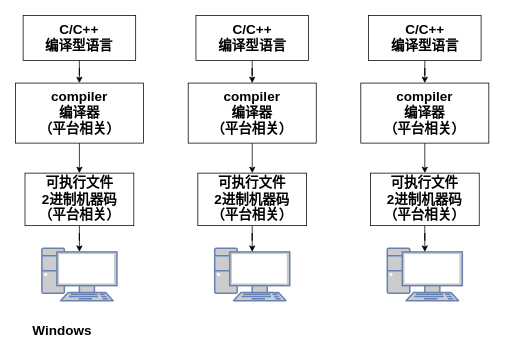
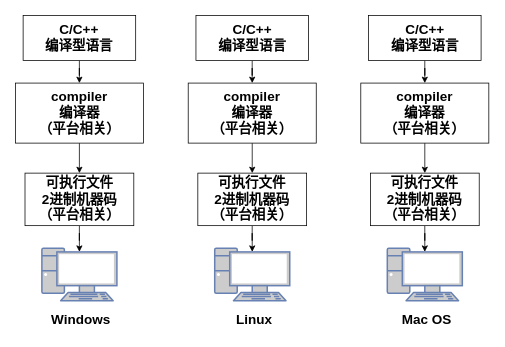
none -> (254, 319)
none -> (426, 319)
(62, 330) -> (81, 319)
